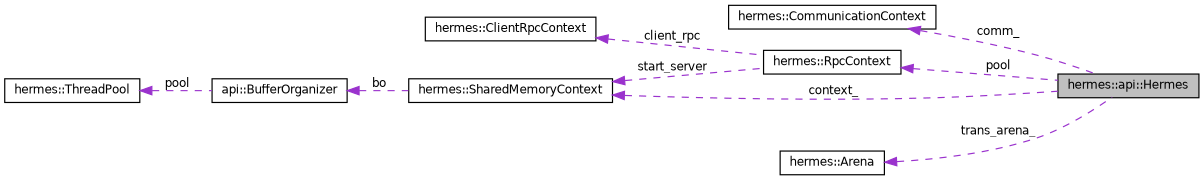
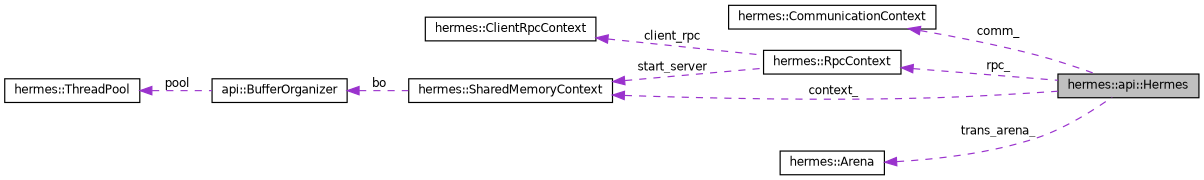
(997, 66) -> (997, 66)
